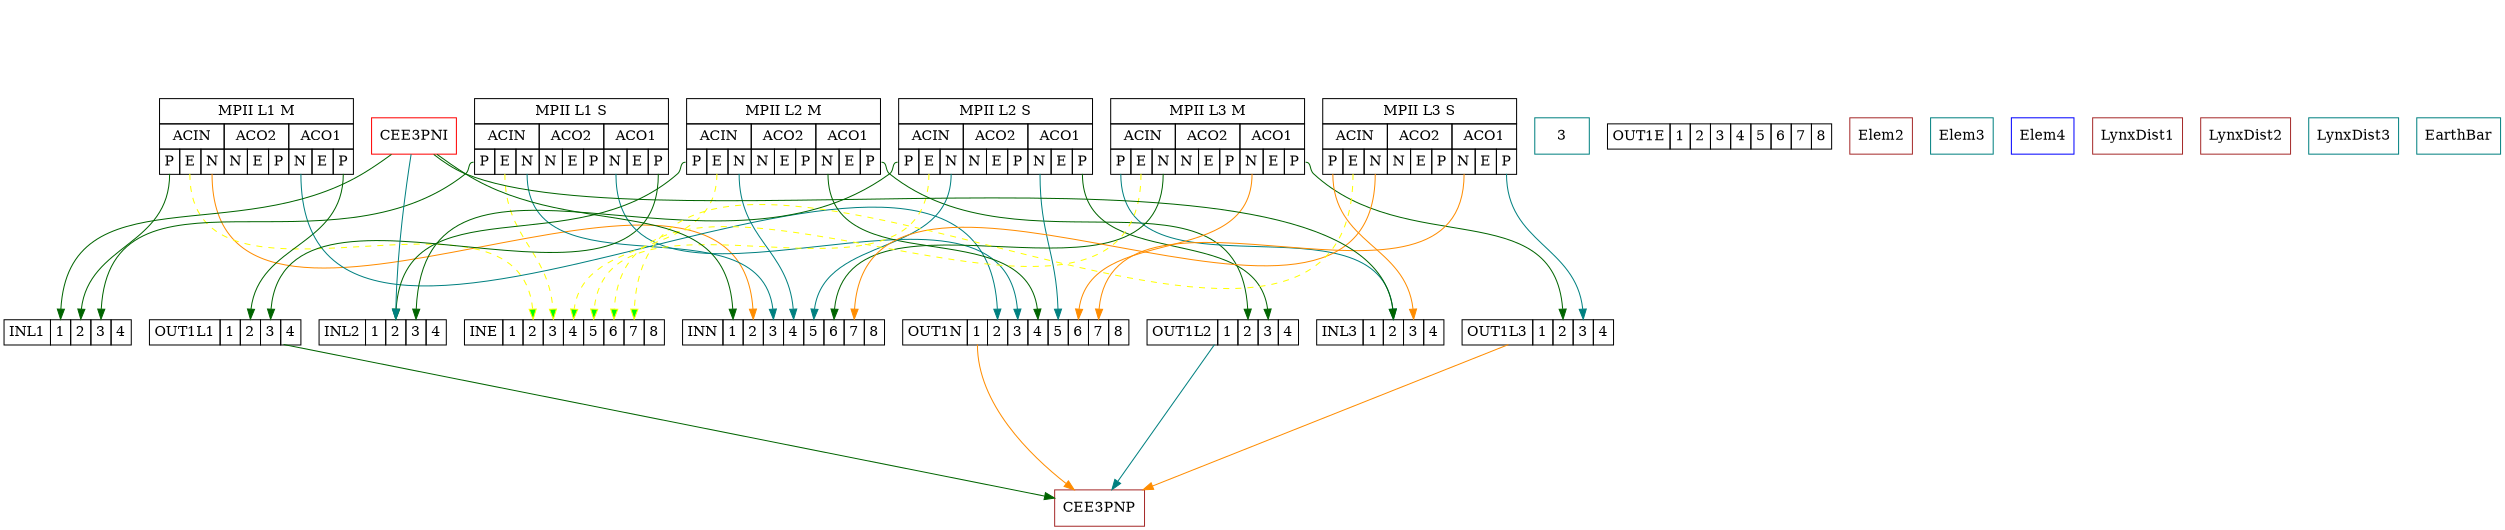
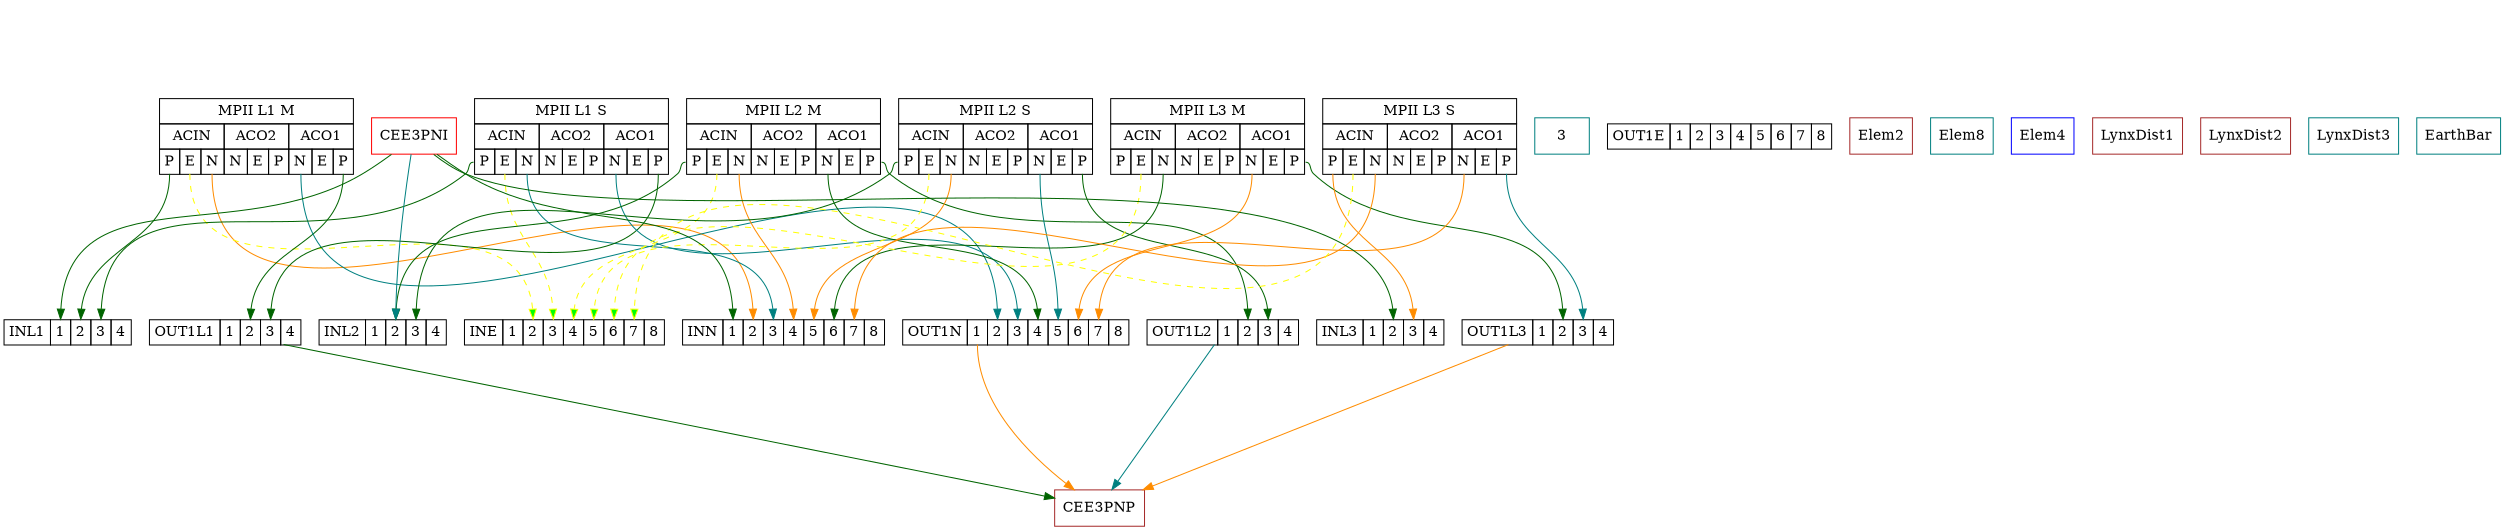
(1962, 136) -> (1962, 136)
(1168, 236) -> none
(761, 239) -> (761, 239)
(868, 253) -> (868, 253)
